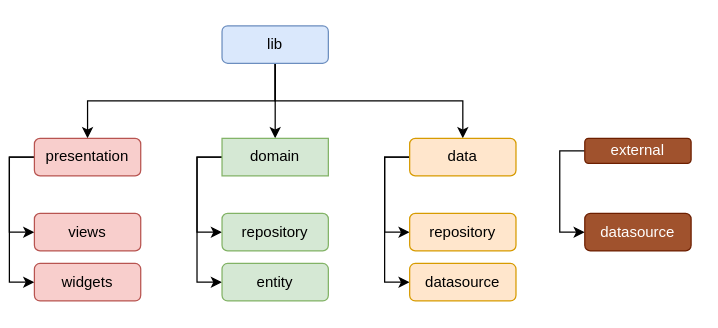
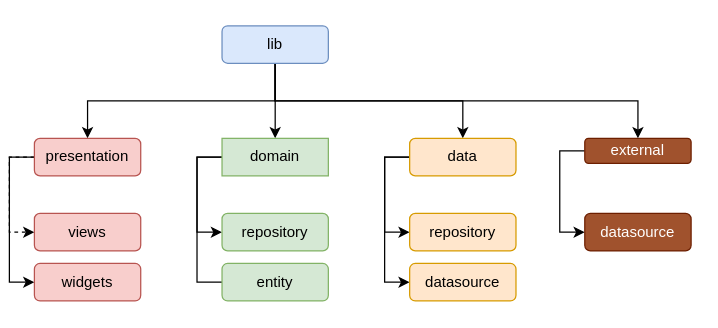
none -> (565, 101)
(17, 232) -> (17, 232)
(212, 282) -> (215, 282)
